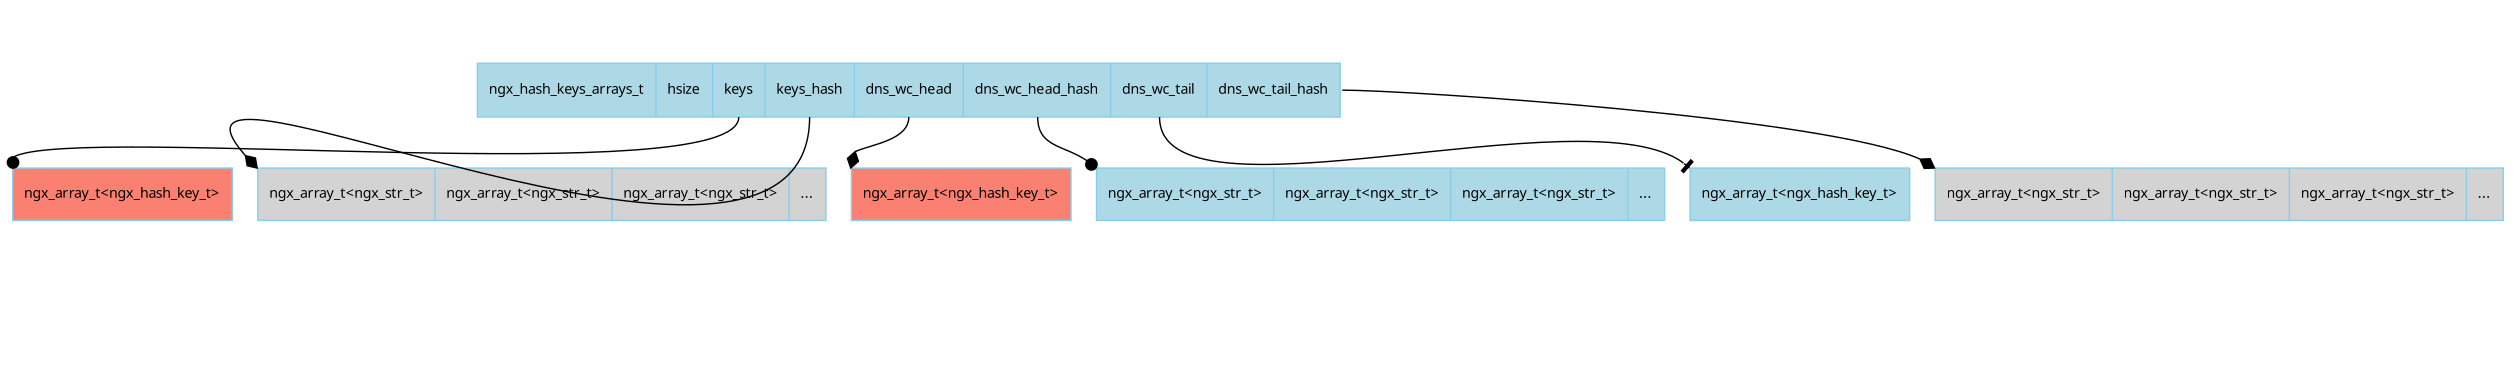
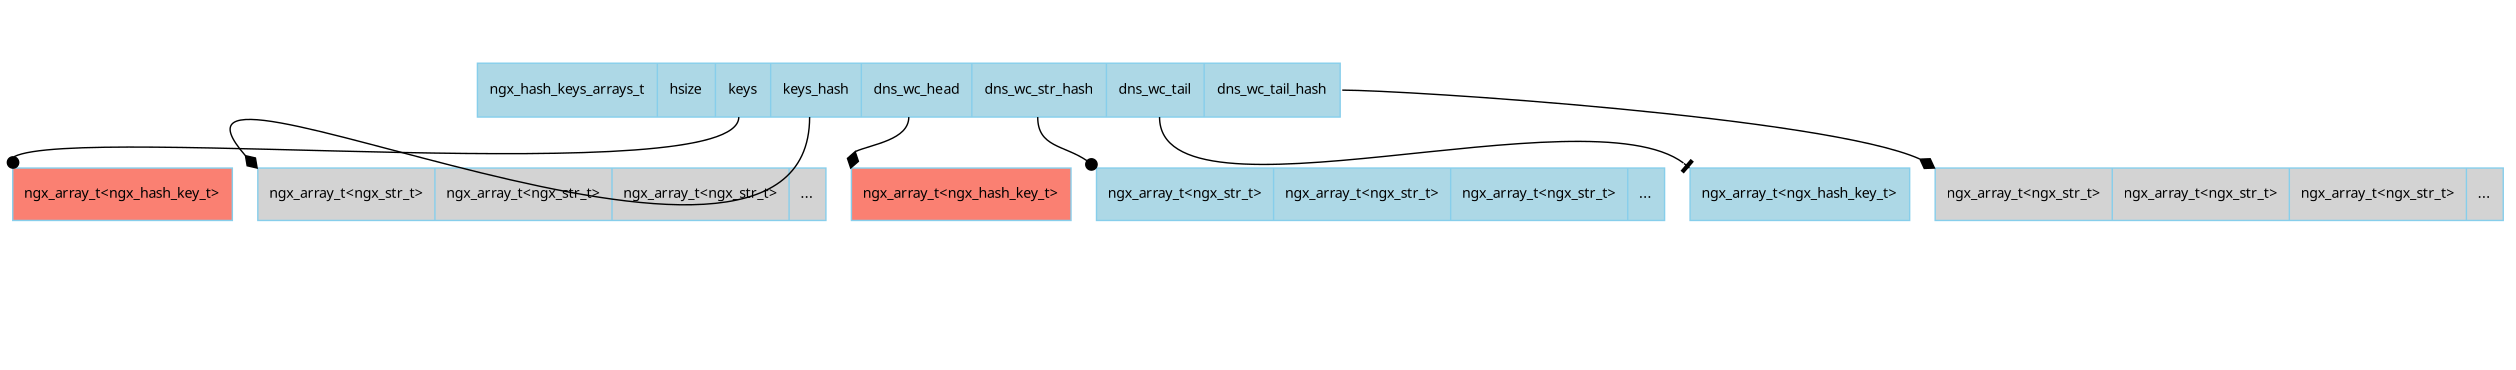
(1037, 89) -> (1039, 89)
